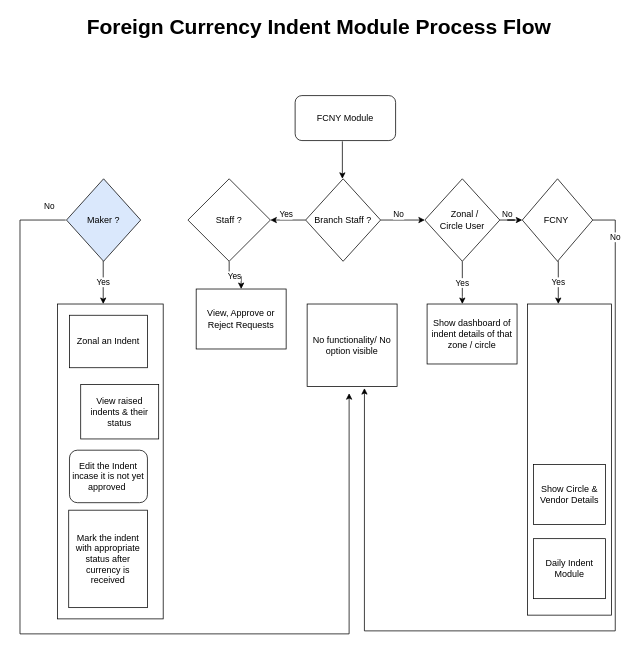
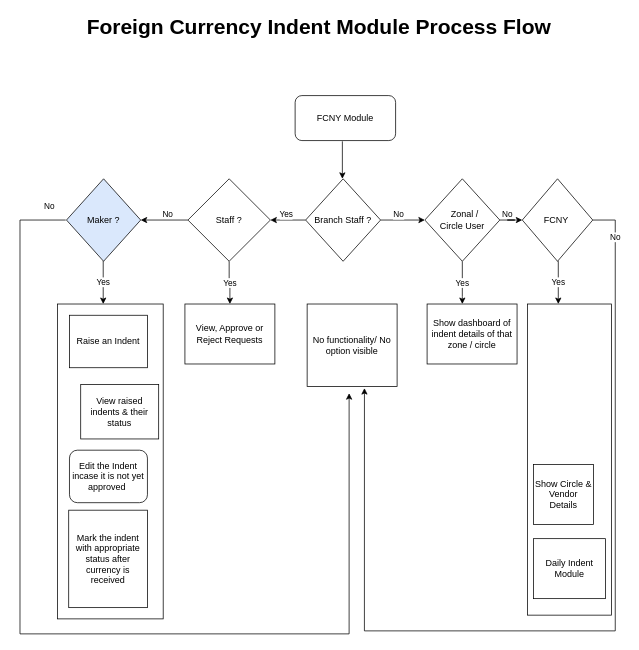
none -> (147, 220)
(241, 319) -> (230, 334)
(108, 342) -> (108, 342)
(570, 495) -> (564, 495)
